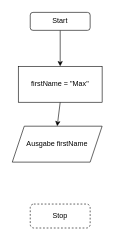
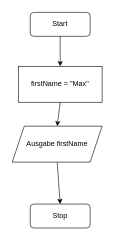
(60, 21) -> (60, 24)
none -> (59, 181)
(60, 216) -> (60, 216)
